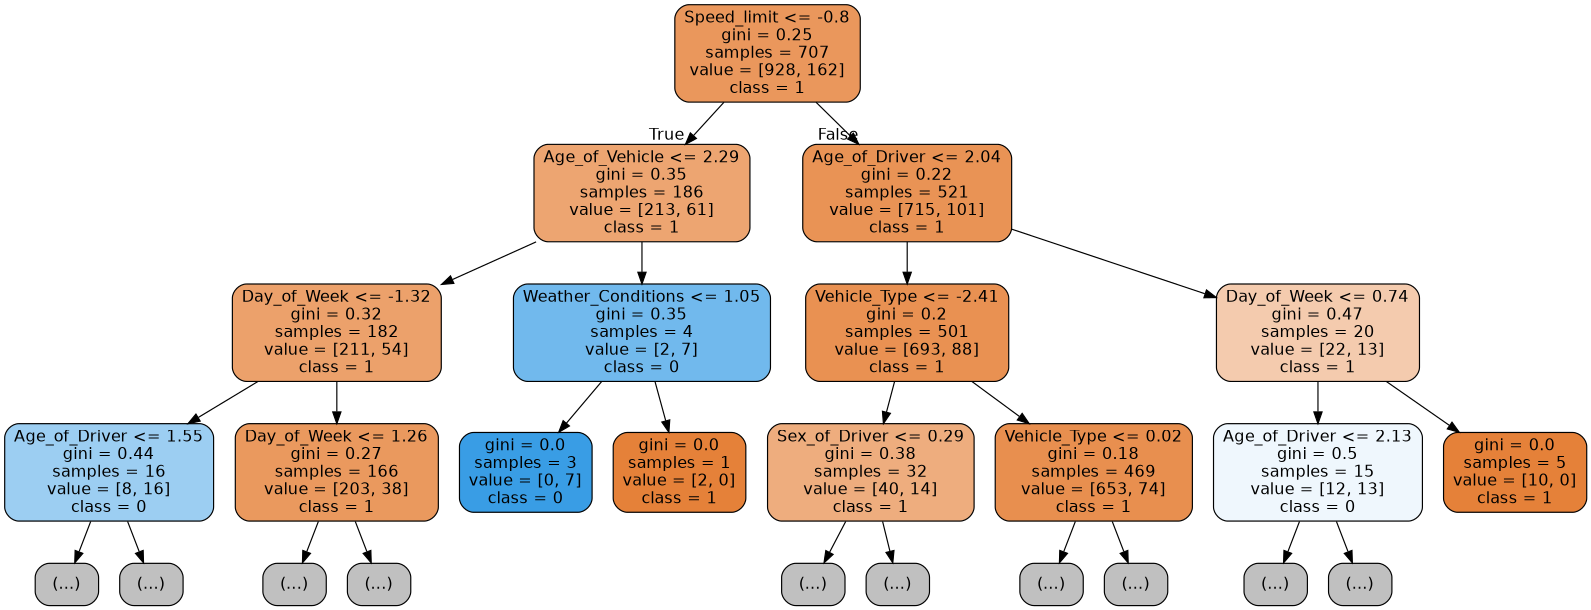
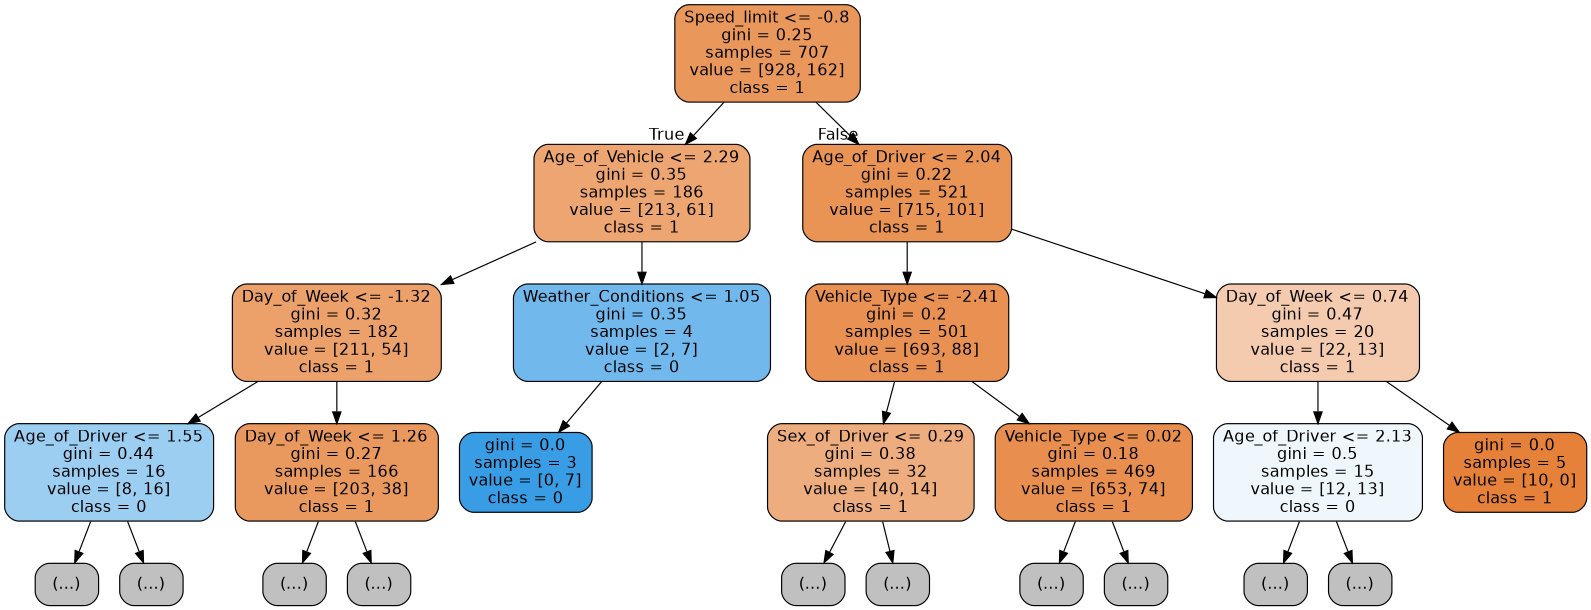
(680, 472) -> none
